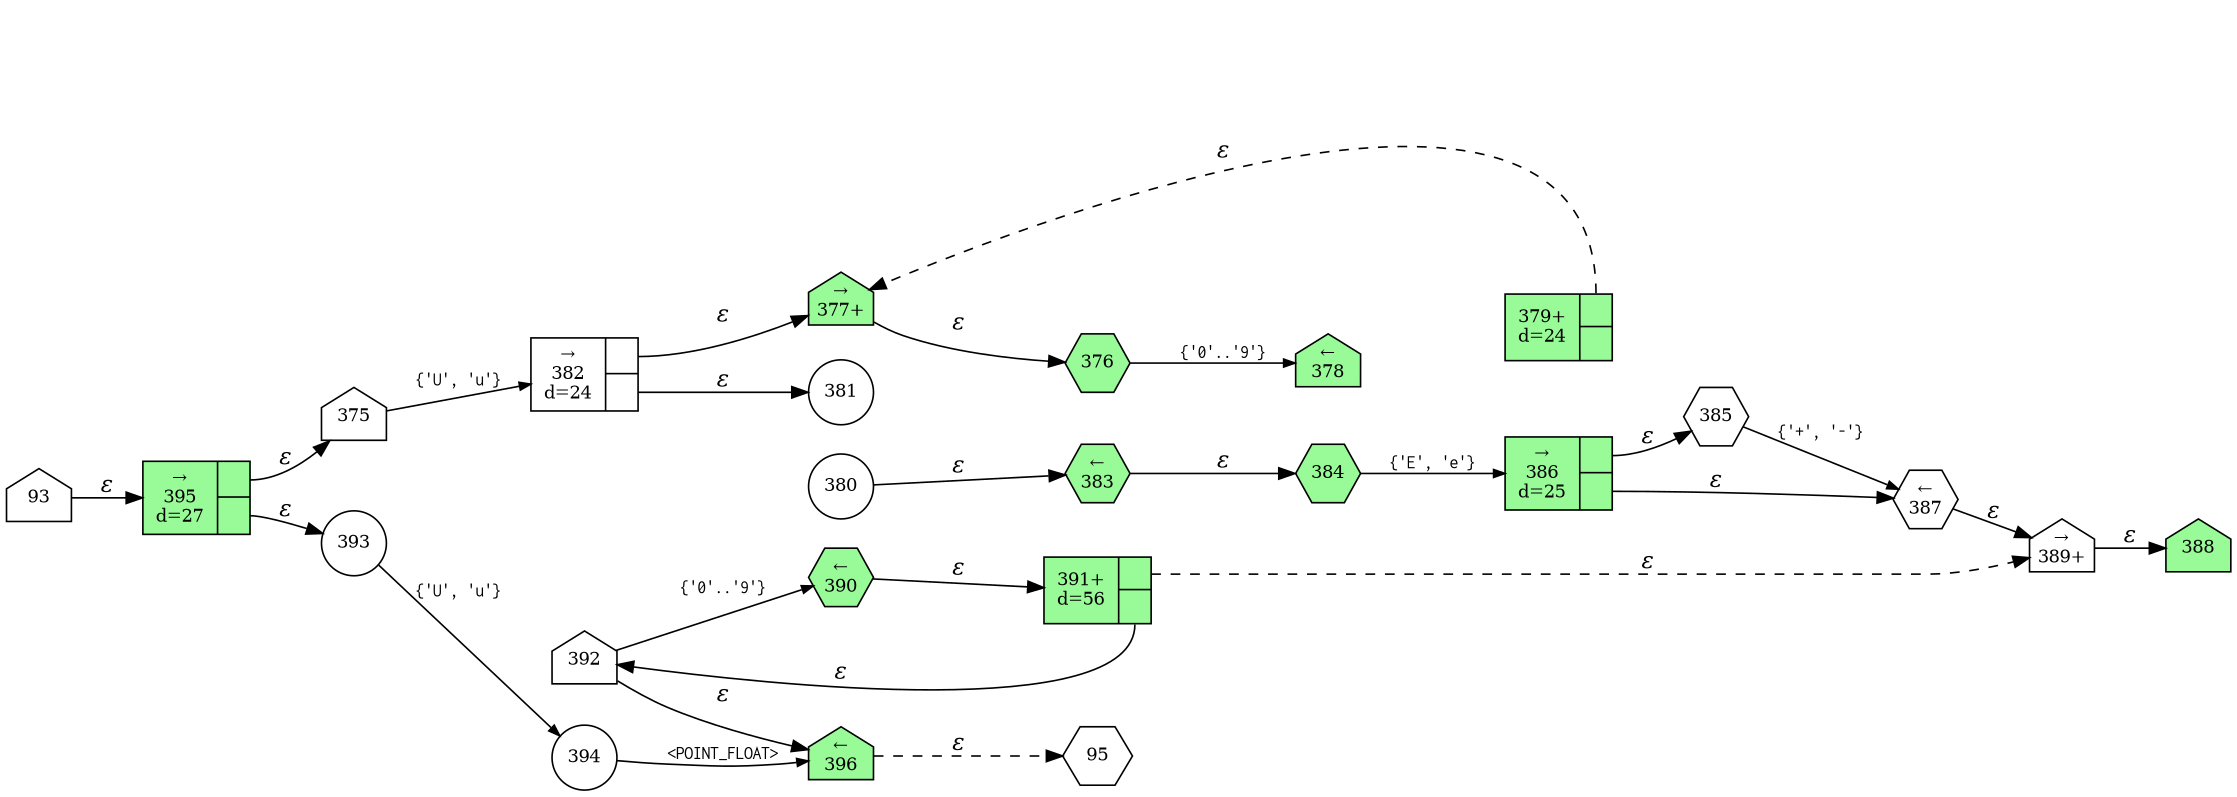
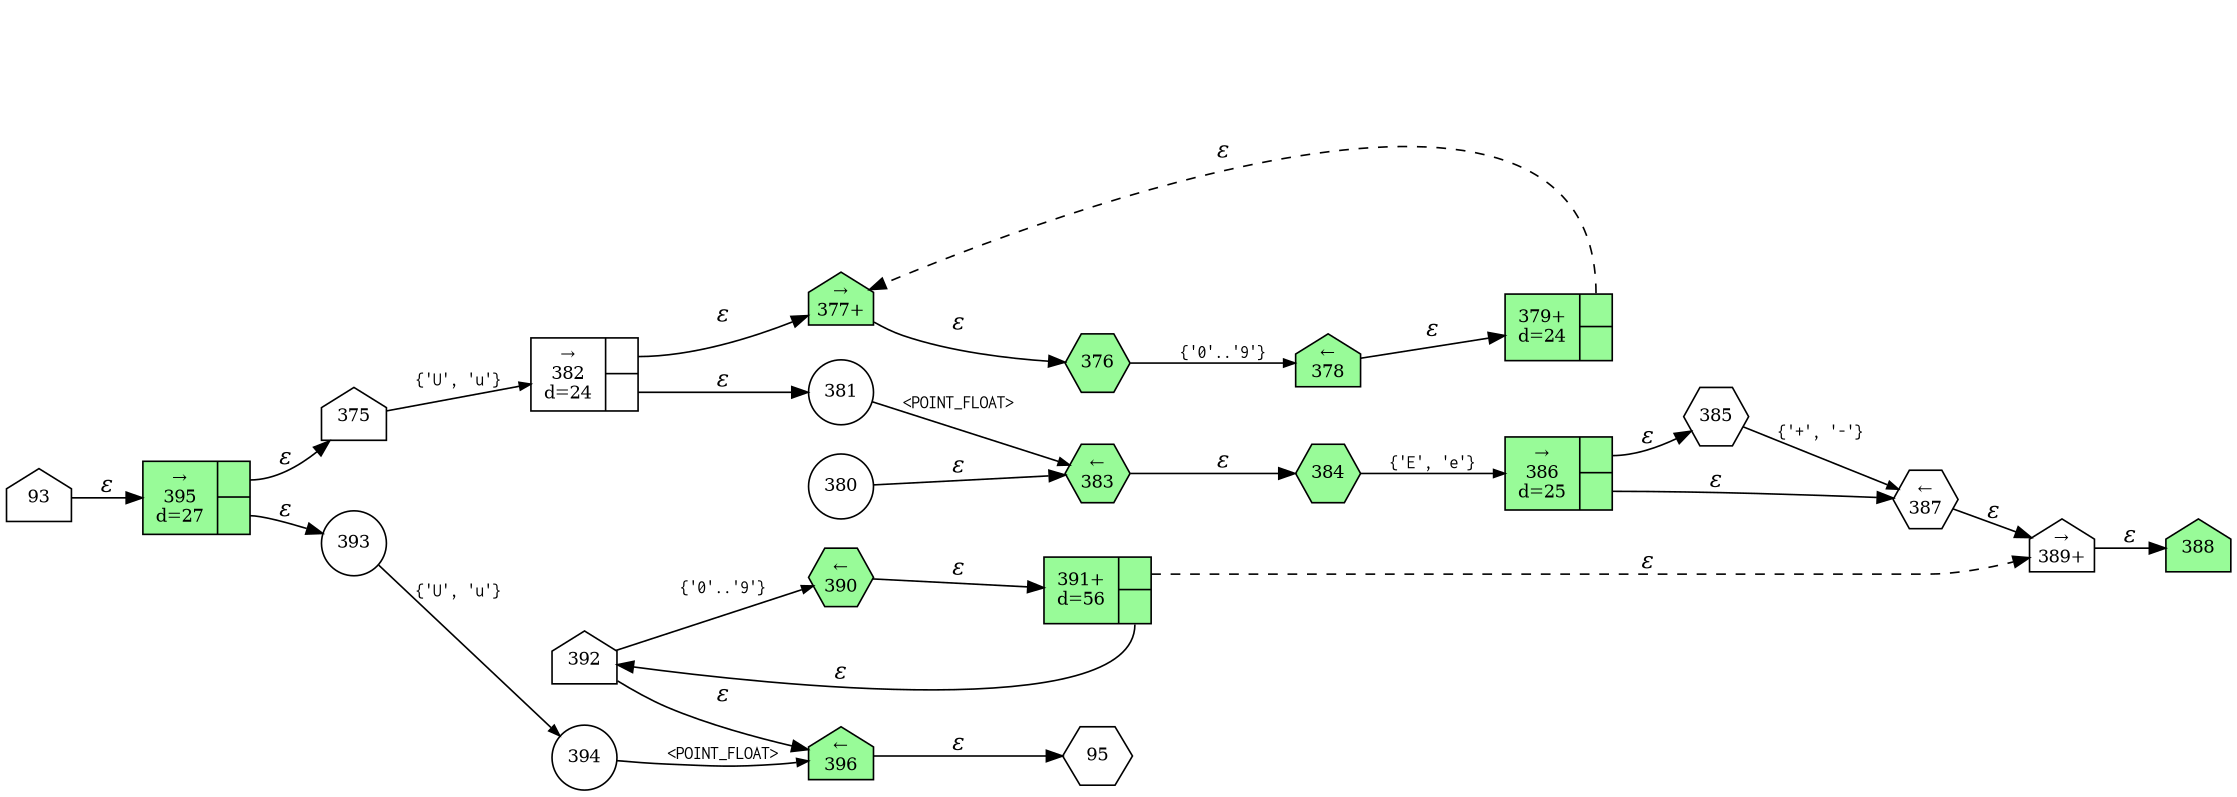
none -> (1425, 348)
none -> (965, 432)
(960, 756) -> (960, 756)
